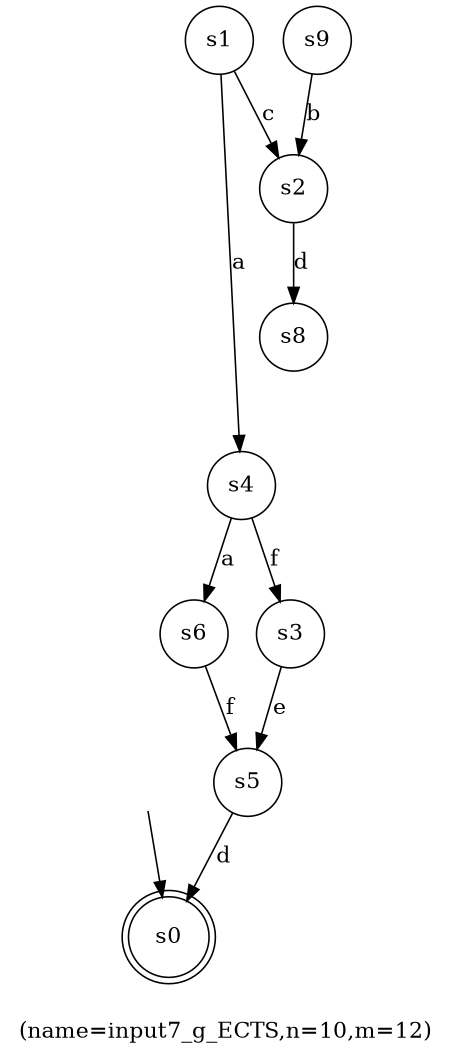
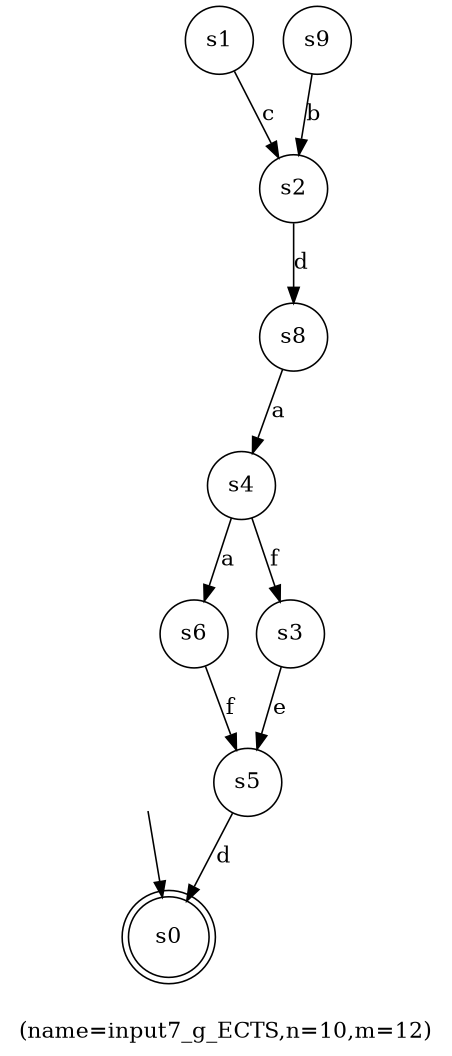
(230, 255) -> (270, 404)
